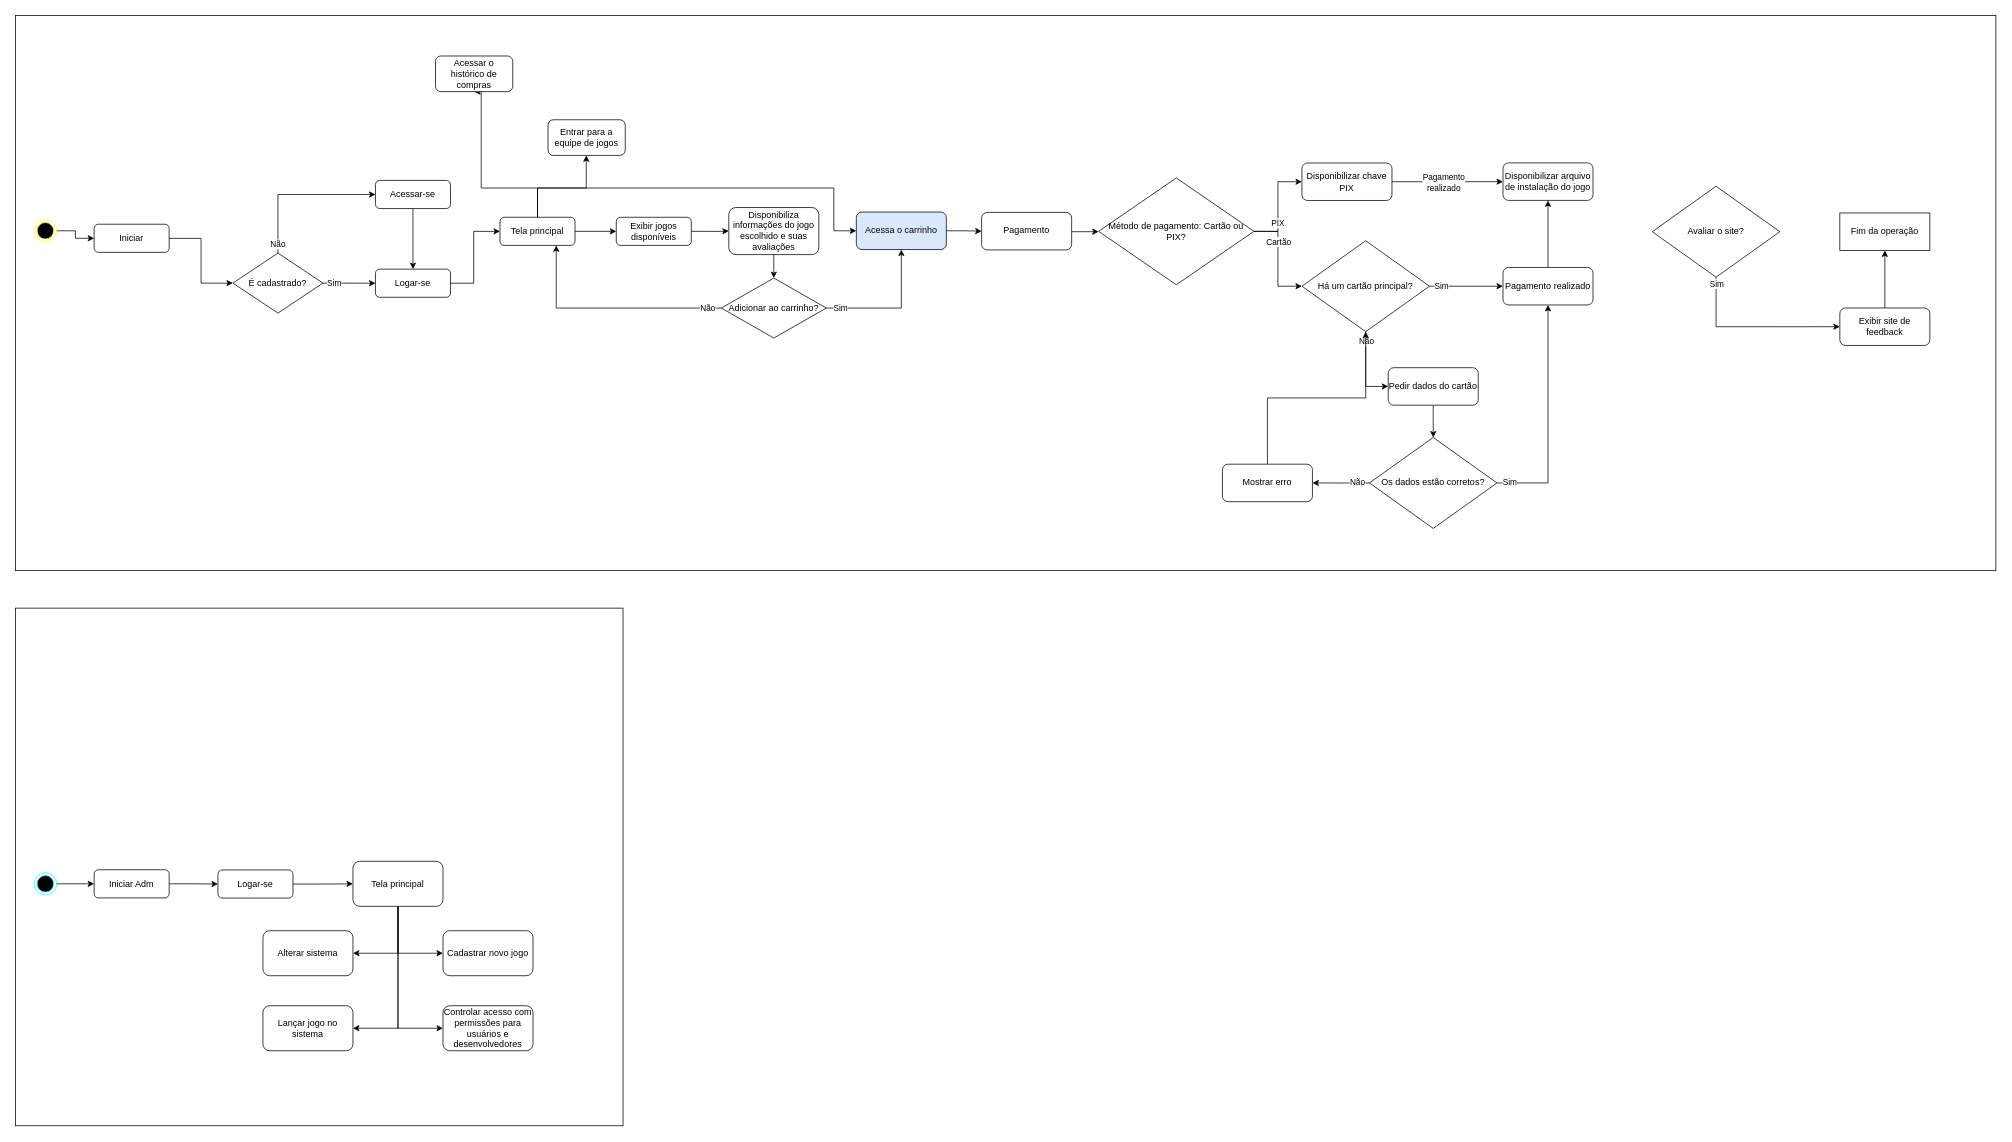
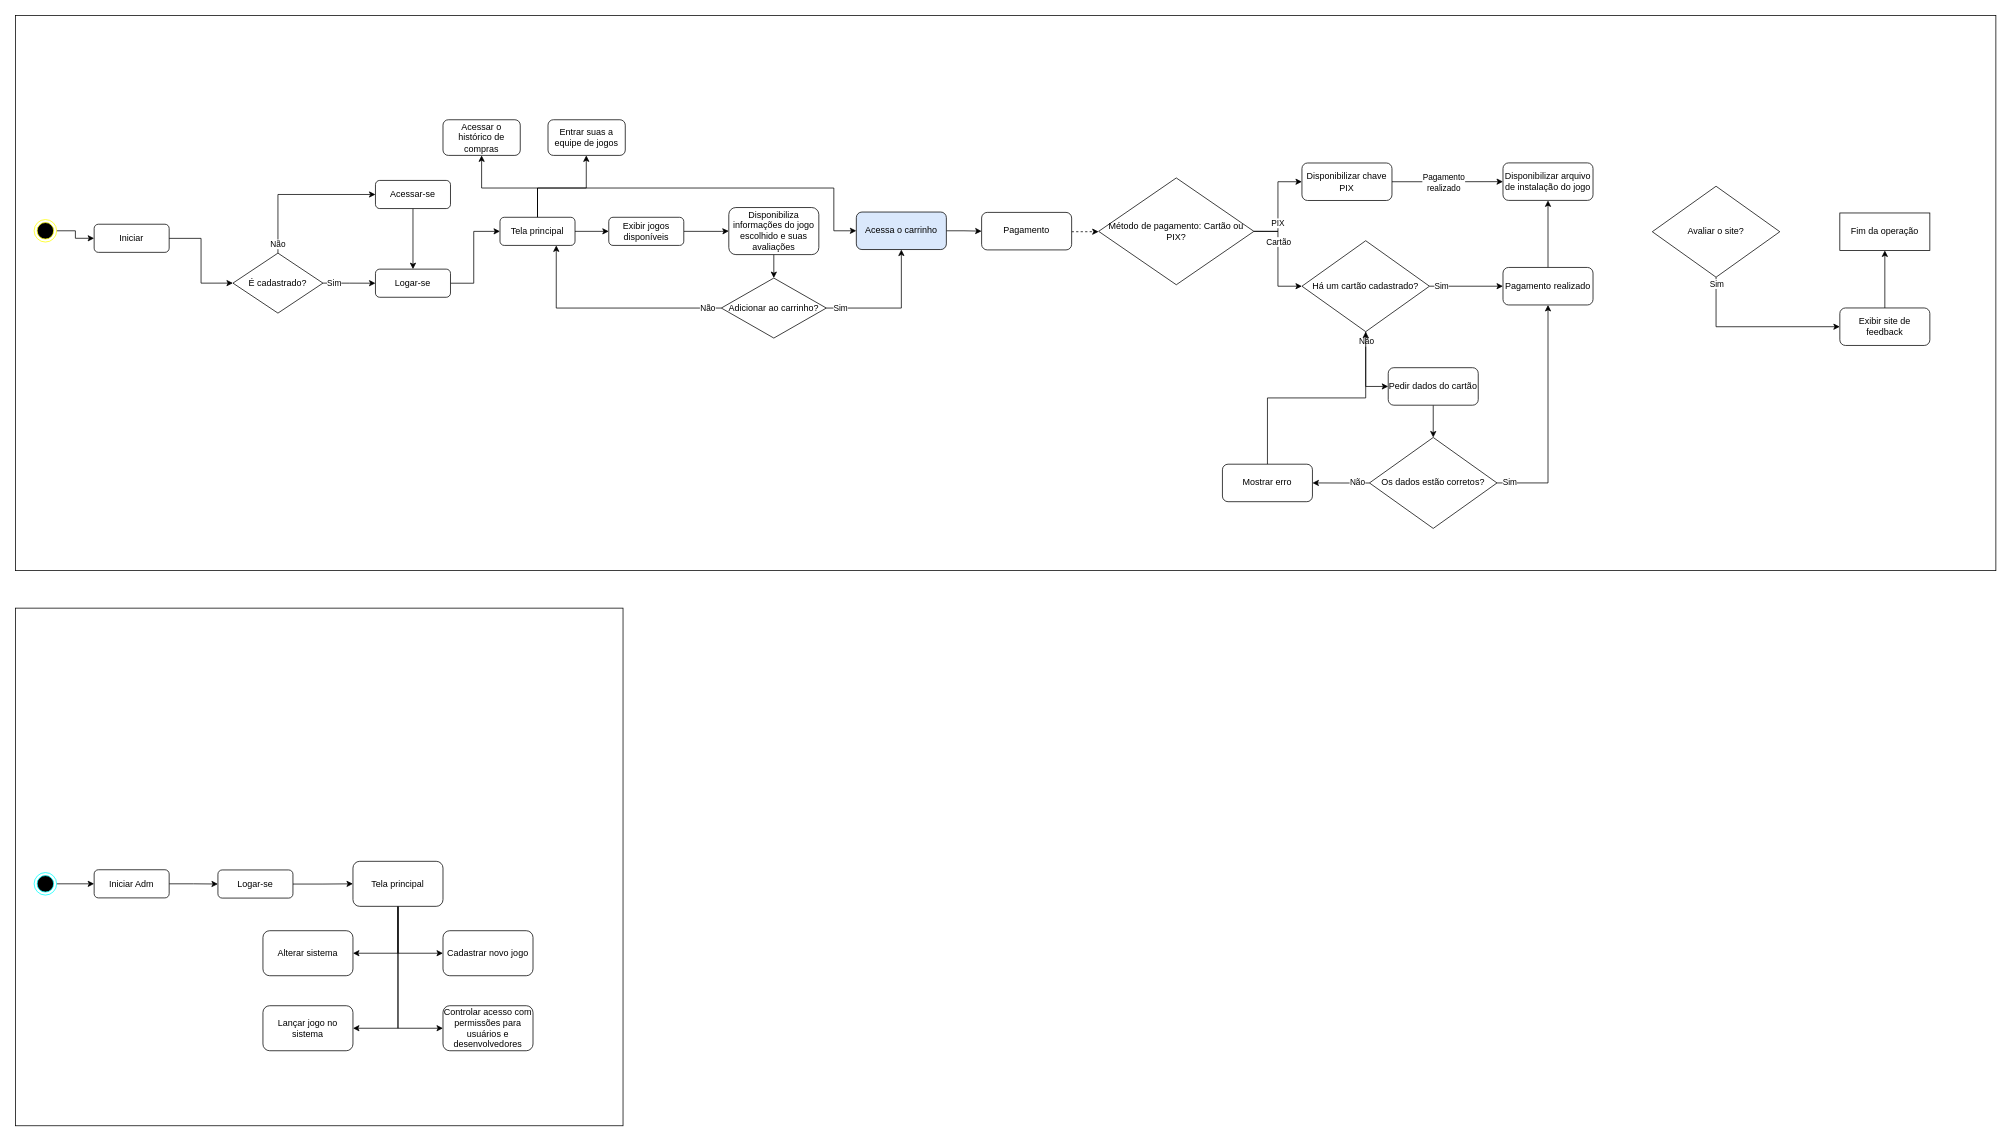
(474, 74) -> (482, 137)
(587, 138) -> (587, 138)
(654, 231) -> (646, 231)
(1082, 232) -> (1082, 232)
(1365, 286) -> (1365, 286)
